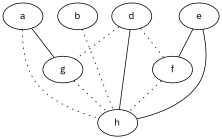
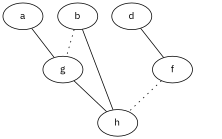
(199, 16) -> none
(97, 43) -> (70, 43)
(152, 43) -> (152, 43)
(98, 69) -> (98, 69)
(125, 70) -> none
(42, 89) -> none
(90, 96) -> (90, 96)
